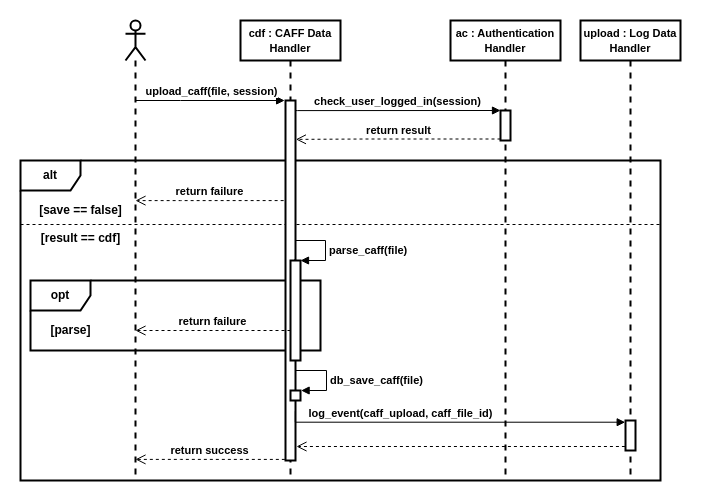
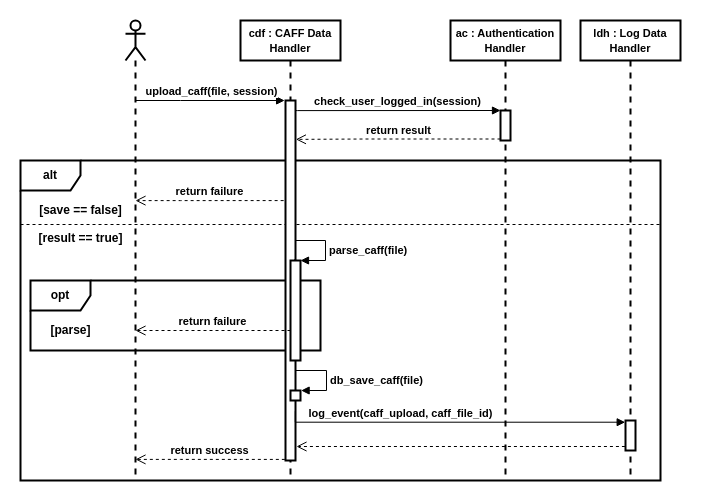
(631, 41) -> (631, 41)
(81, 239) -> (81, 239)
